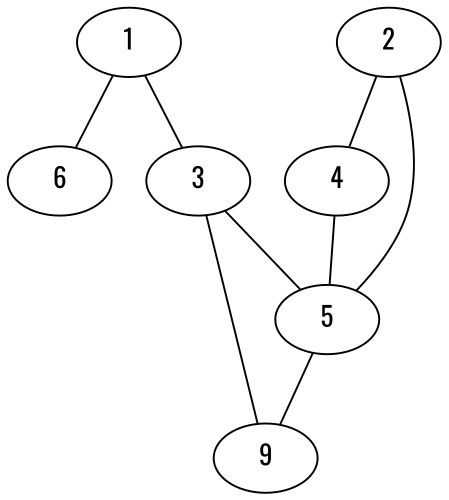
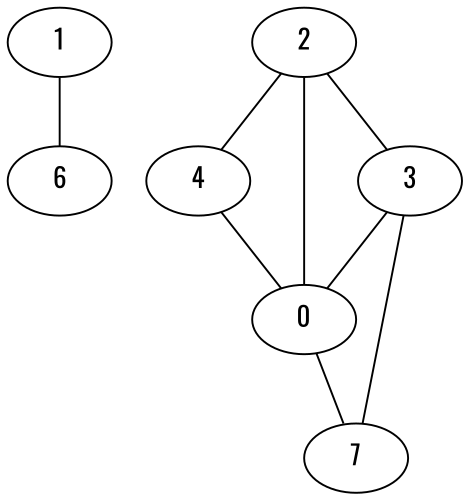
(164, 112) -> (357, 112)
(327, 320) -> (304, 320)
(266, 458) -> (356, 458)
